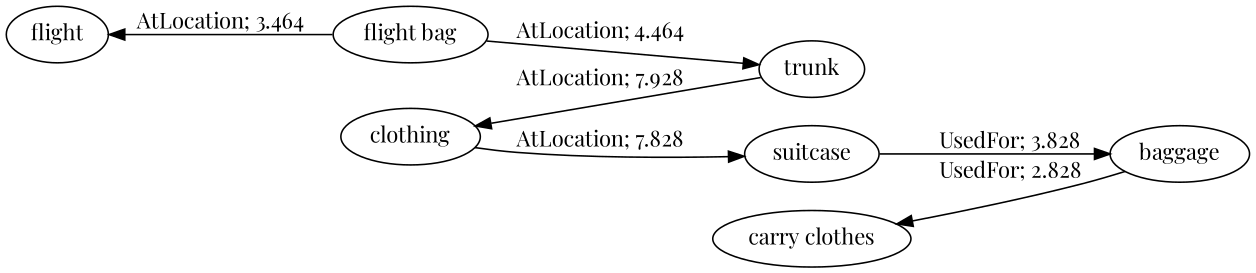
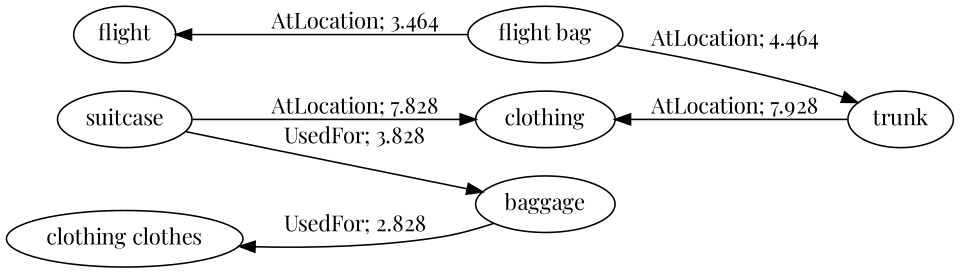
(601, 157) -> (326, 119)
(812, 239) -> (125, 239)
